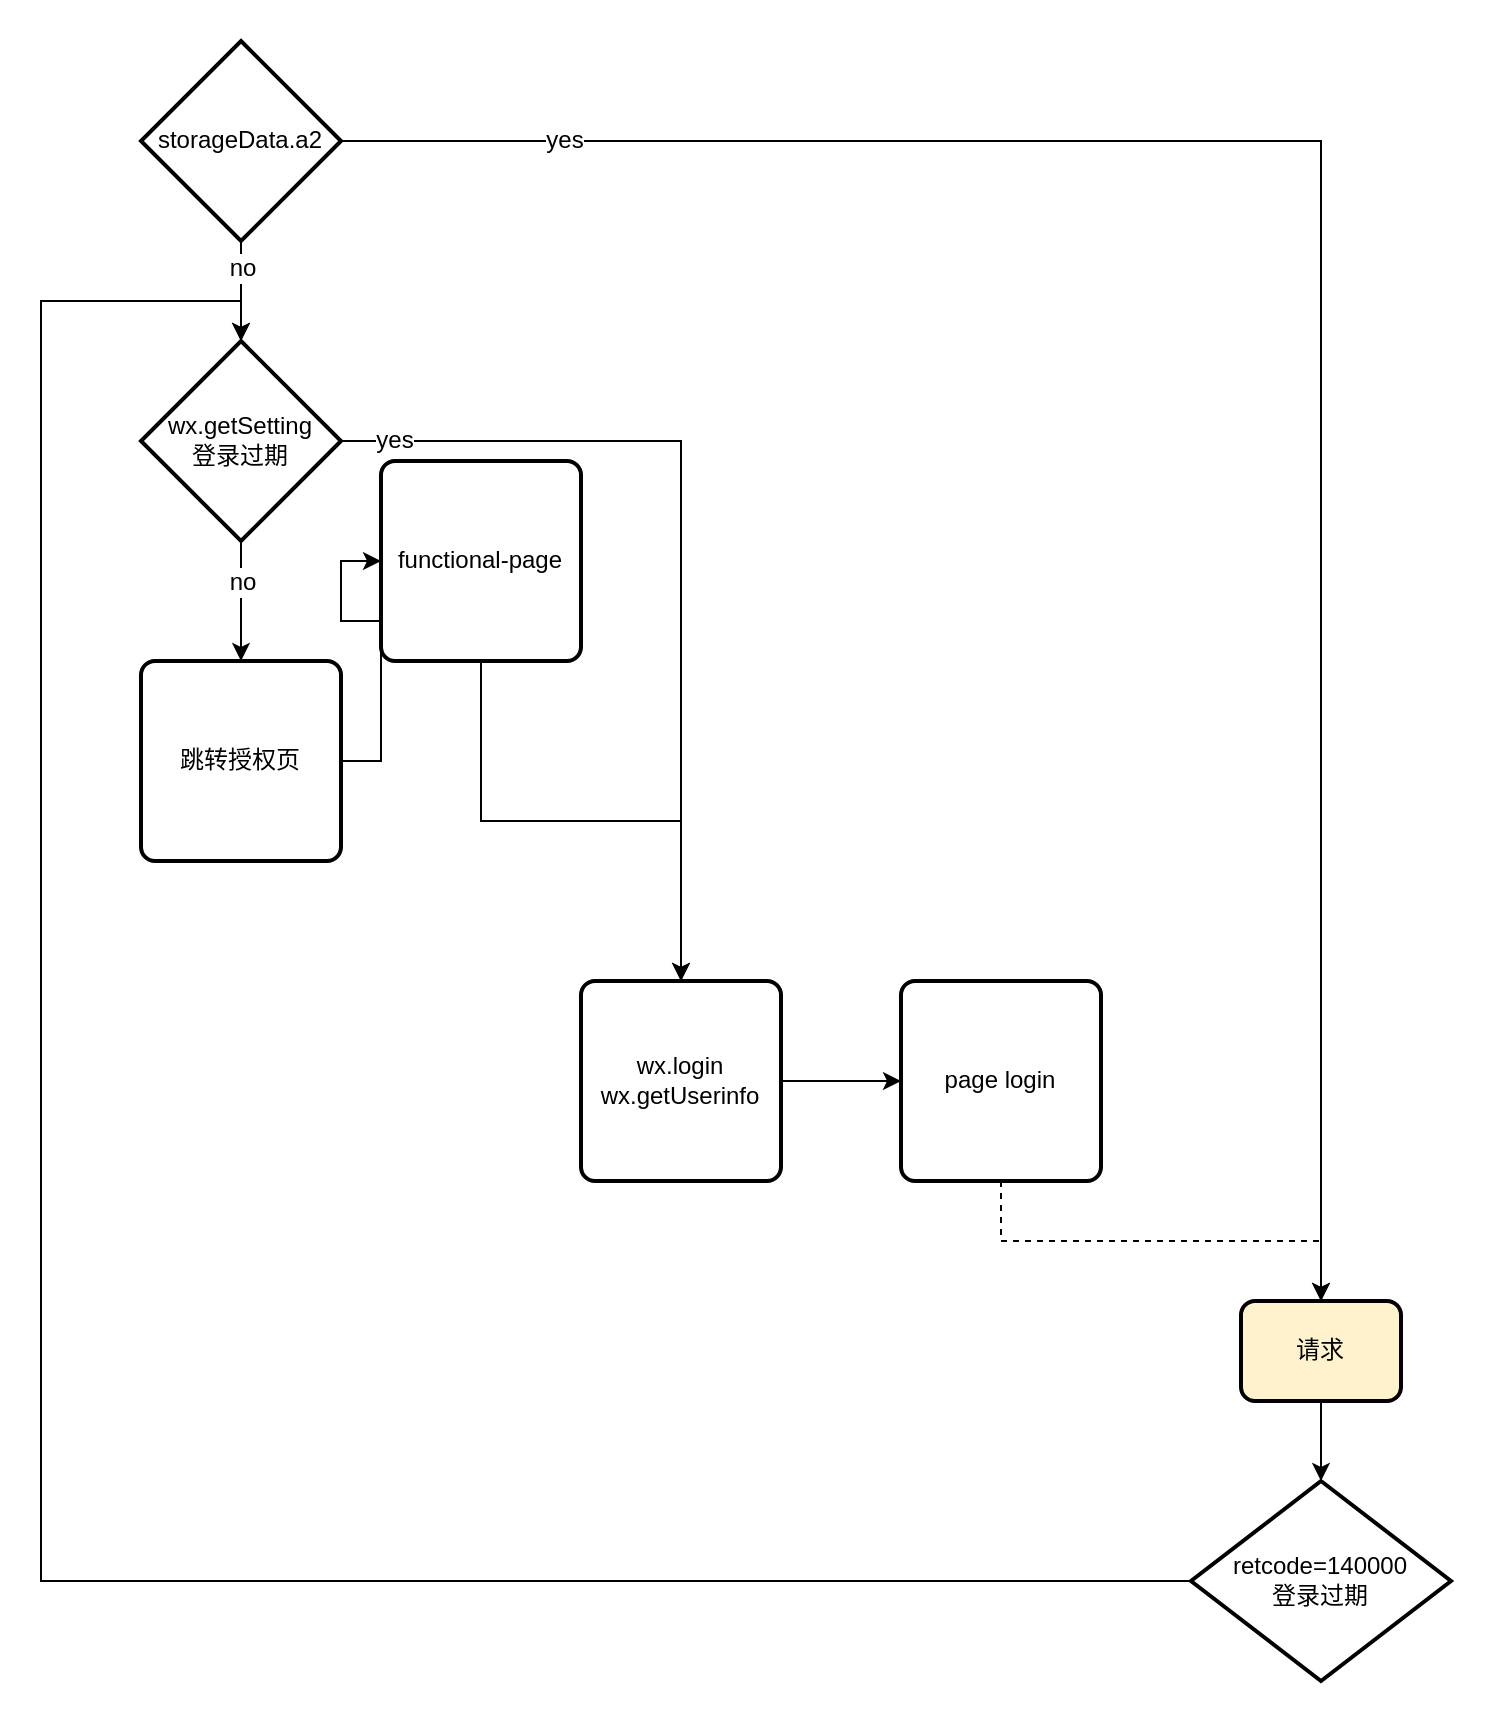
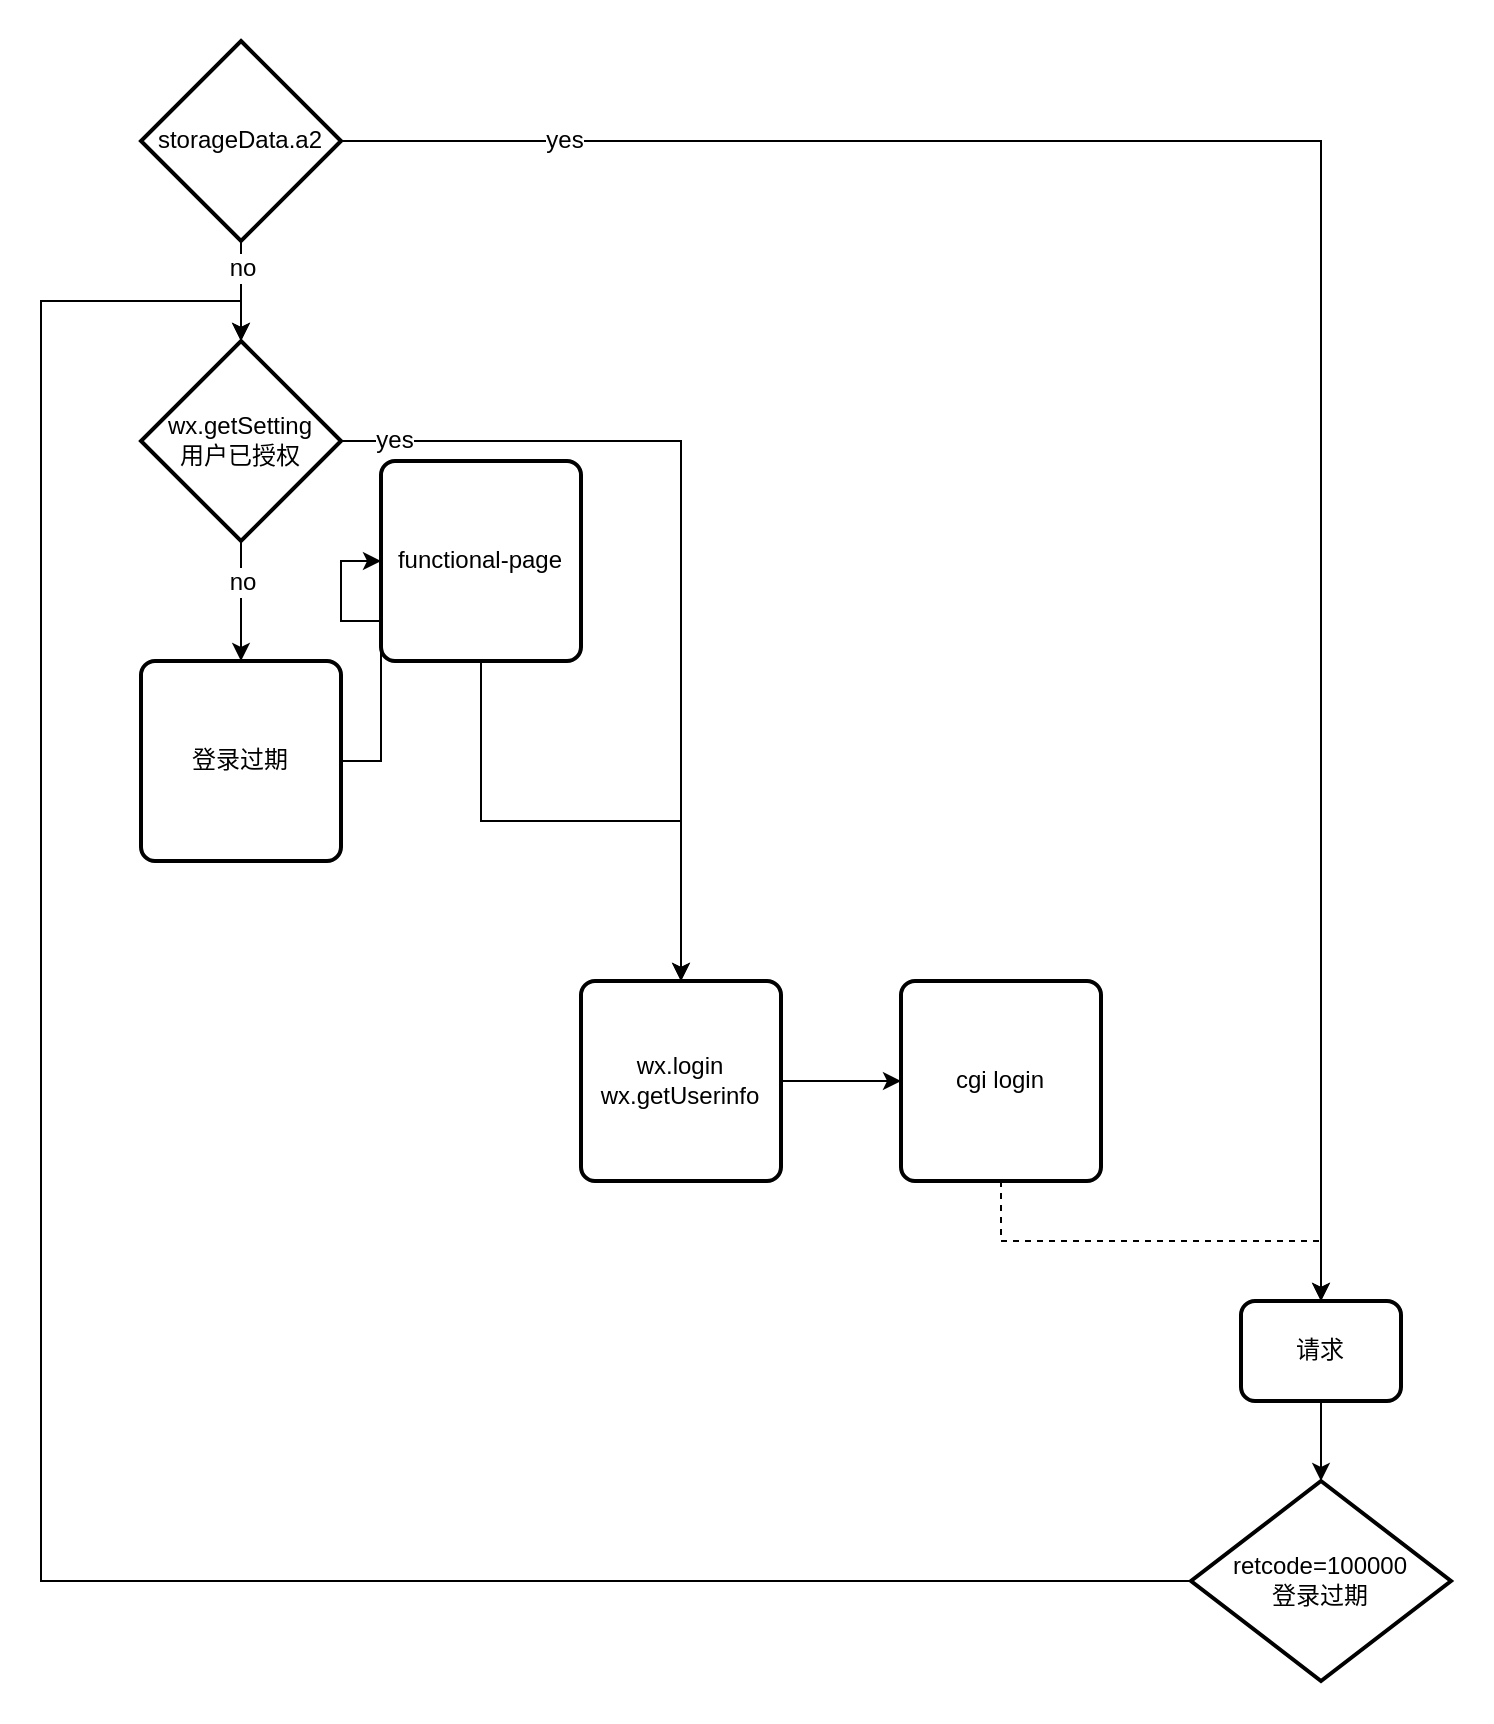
(241, 441) -> (241, 441)
(241, 761) -> (241, 761)
(1001, 1081) -> (1001, 1081)
(1321, 1351) -> (1321, 1351)
(1321, 1581) -> (1321, 1581)
